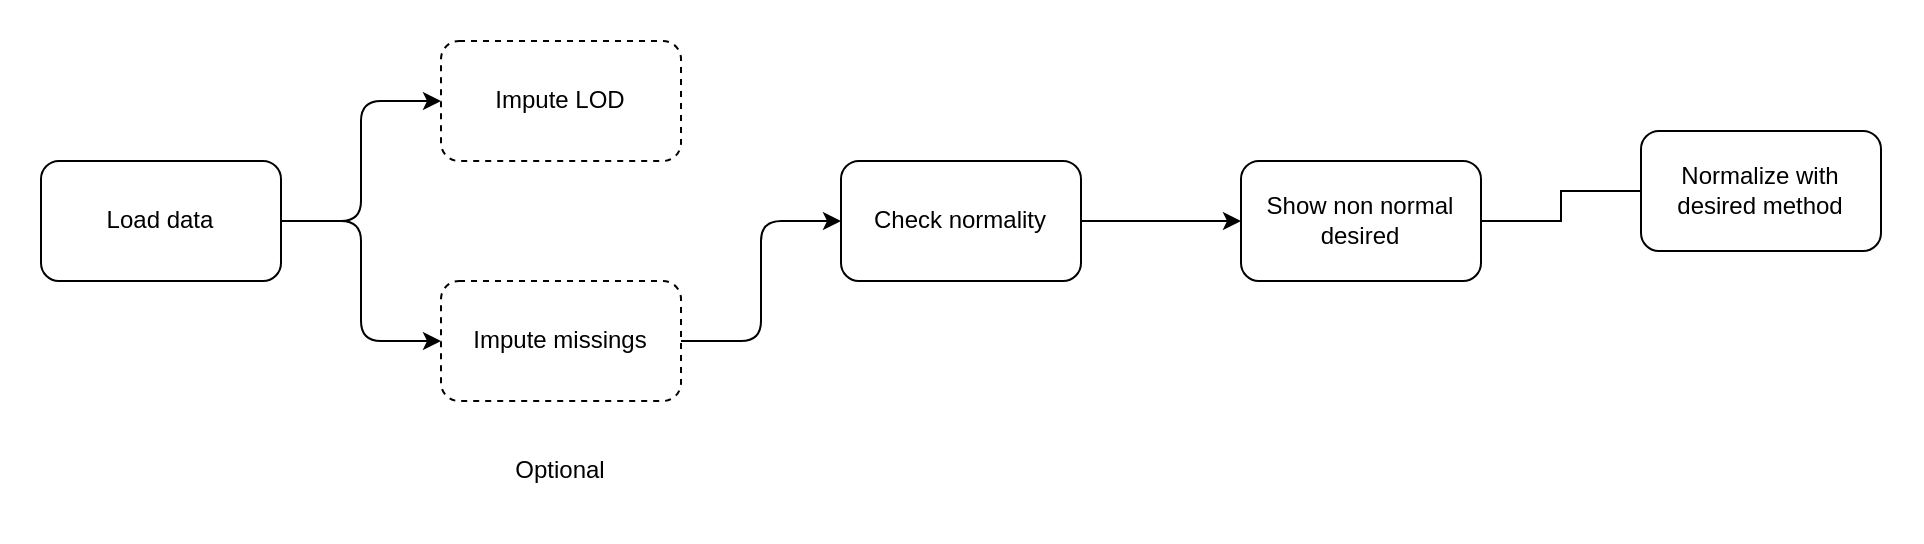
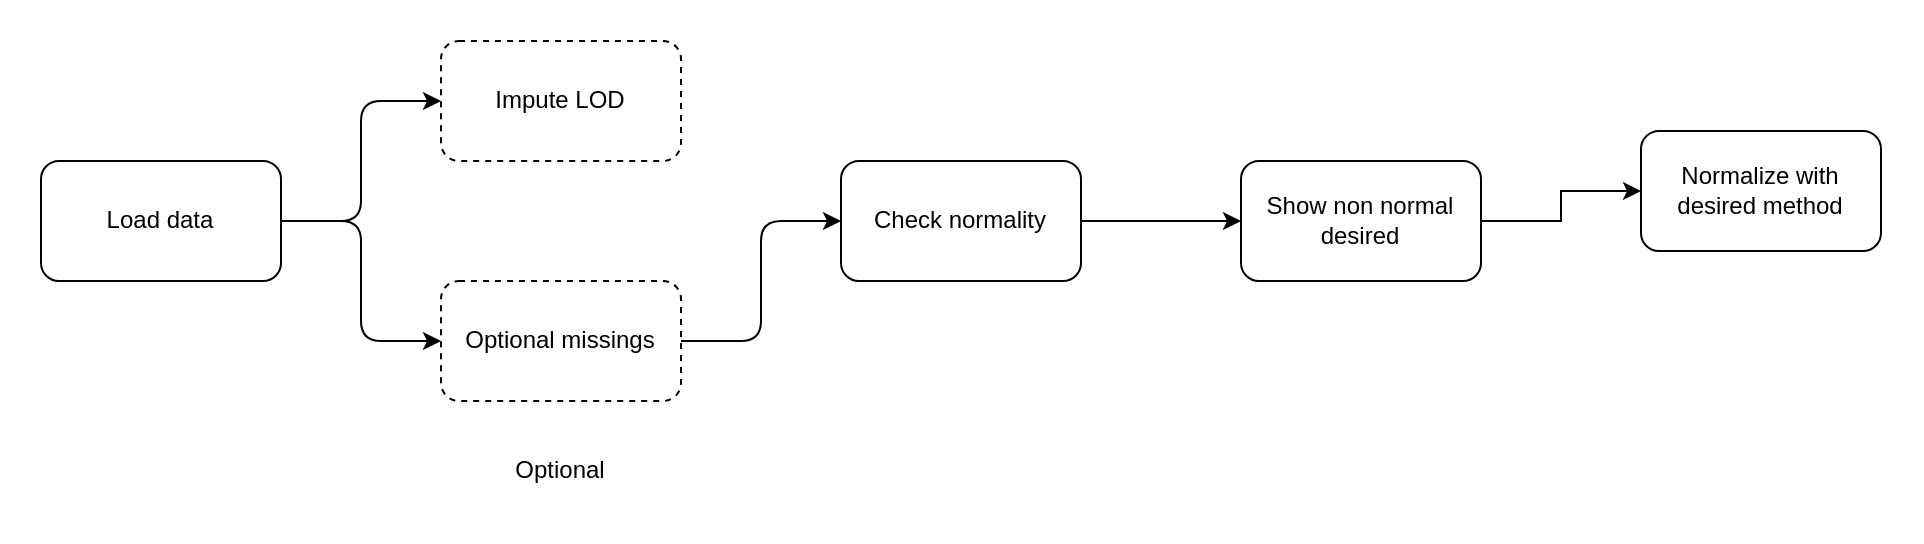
(1631, 191) -> (1626, 191)
(561, 341) -> (561, 341)
